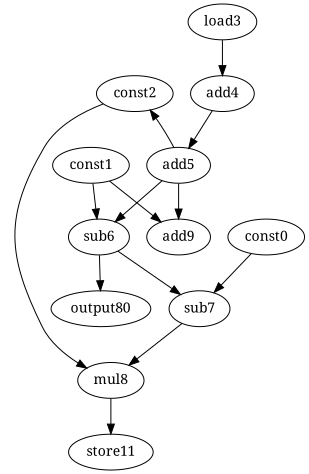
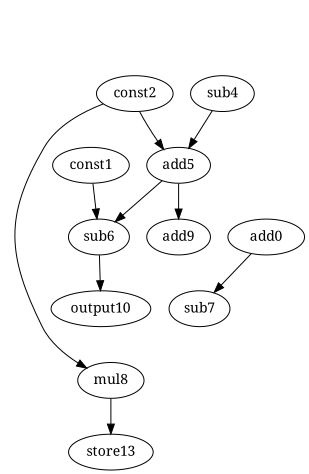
(222, 22) -> none
(222, 94) -> (222, 94)
(165, 133) -> (148, 127)
(131, 198) -> none
(266, 237) -> (266, 237)
(145, 270) -> none
(101, 309) -> (101, 309)
(160, 341) -> none
(111, 452) -> (111, 452)
